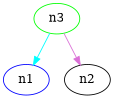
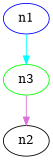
(44, 45) -> (26, 45)
